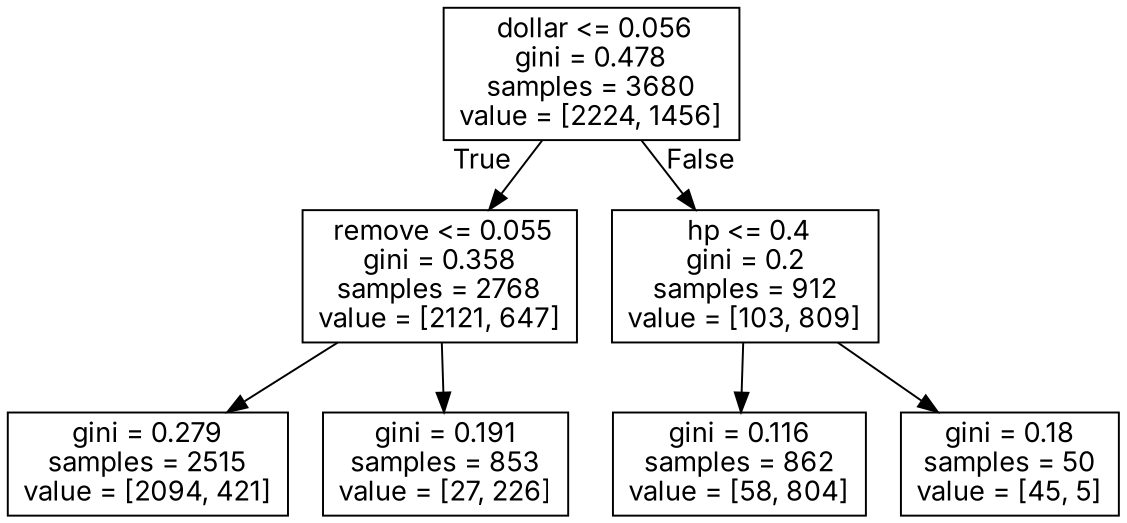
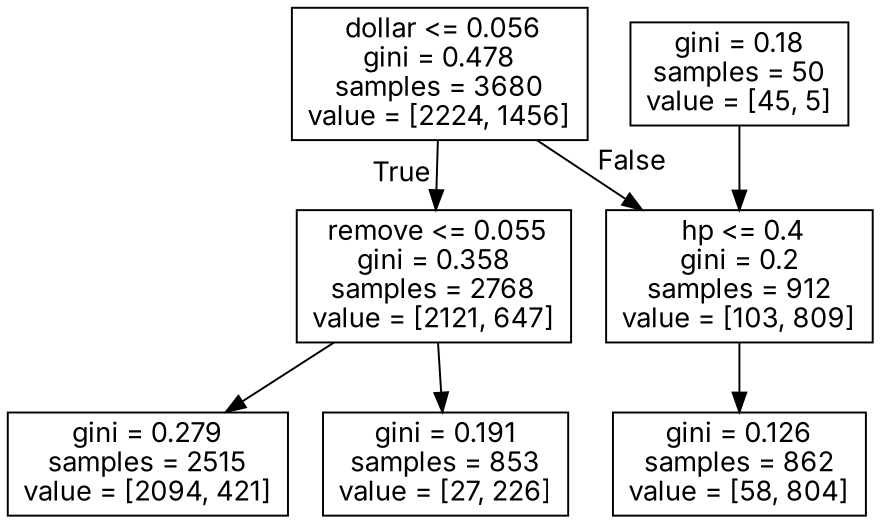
(880, 372) -> (739, 158)
(739, 464) -> (739, 464)
